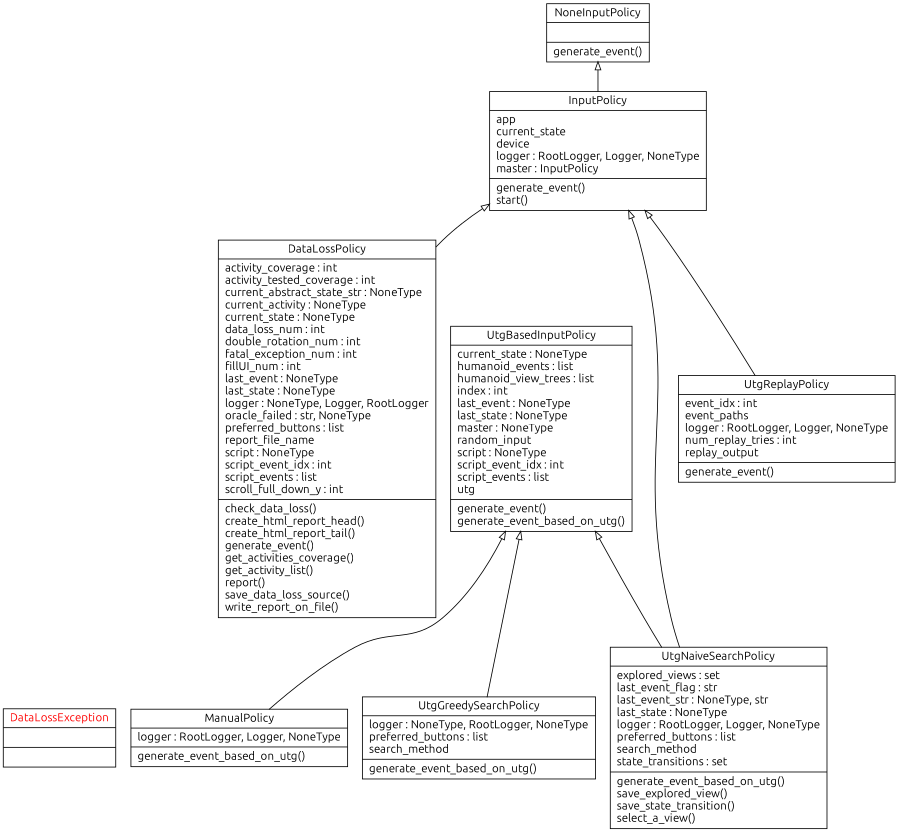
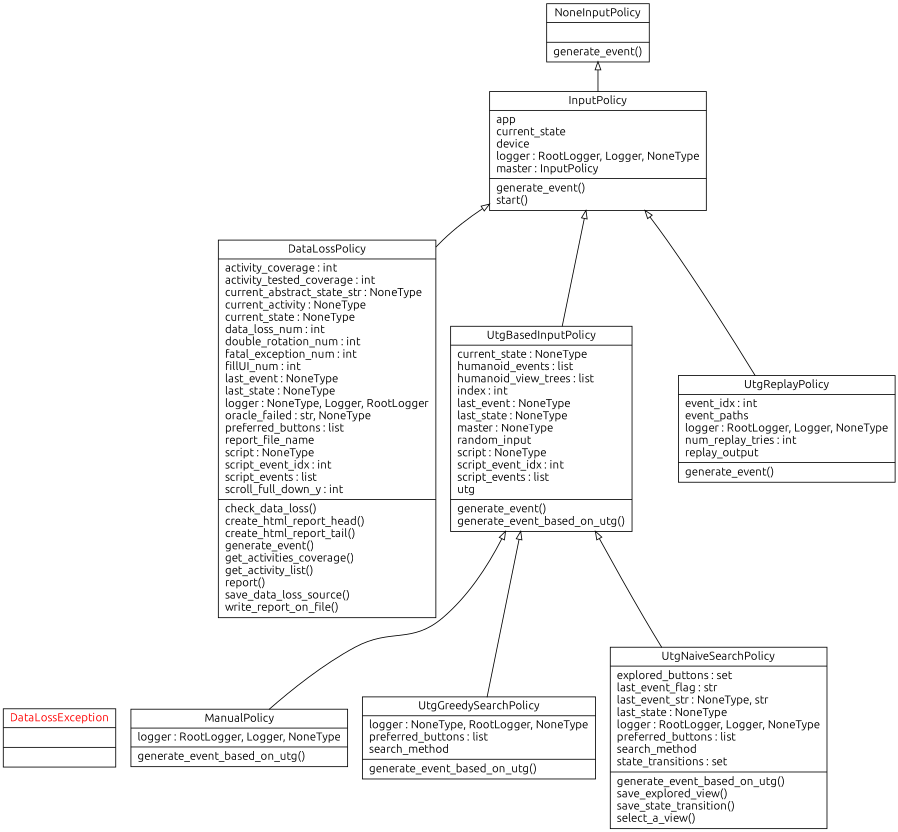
(657, 433) -> (573, 272)
(669, 676) -> (675, 676)
